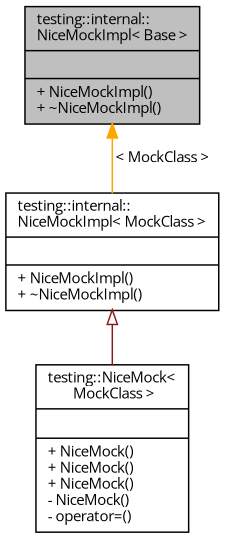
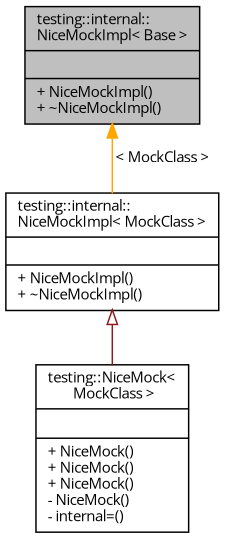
(90, 517) -> (86, 517)
